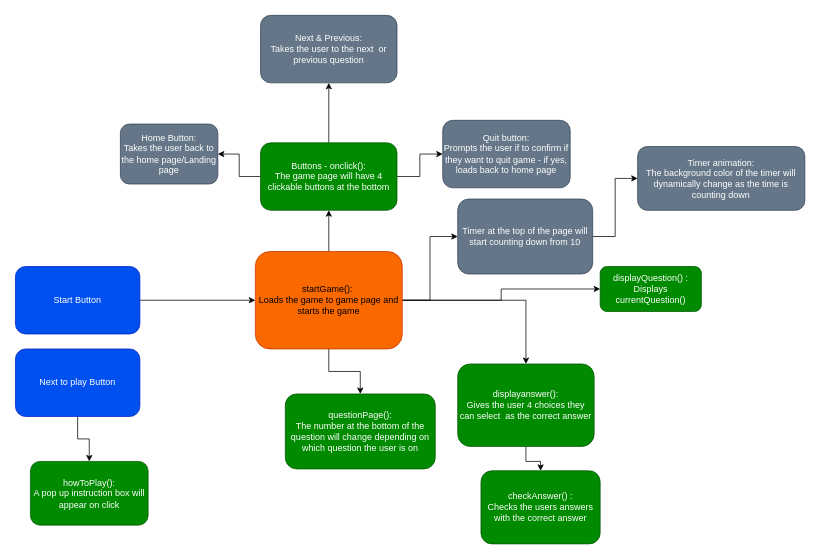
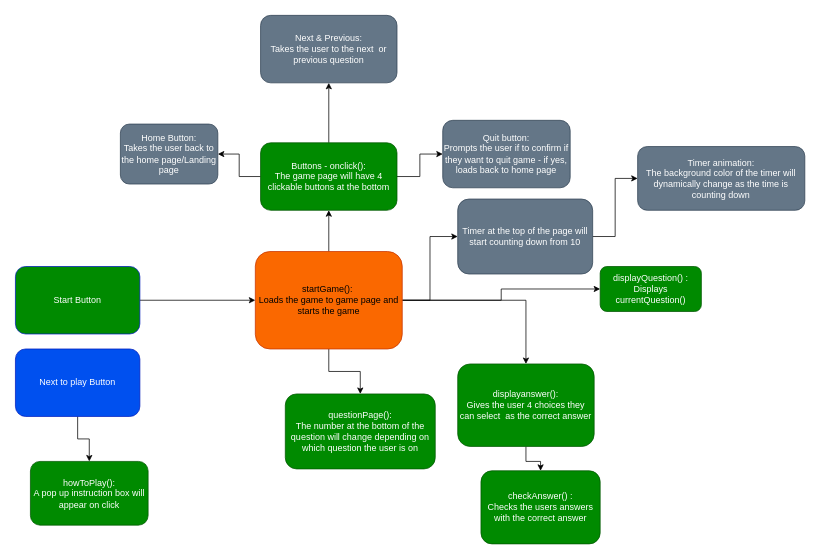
(78, 300) -> (78, 300)
